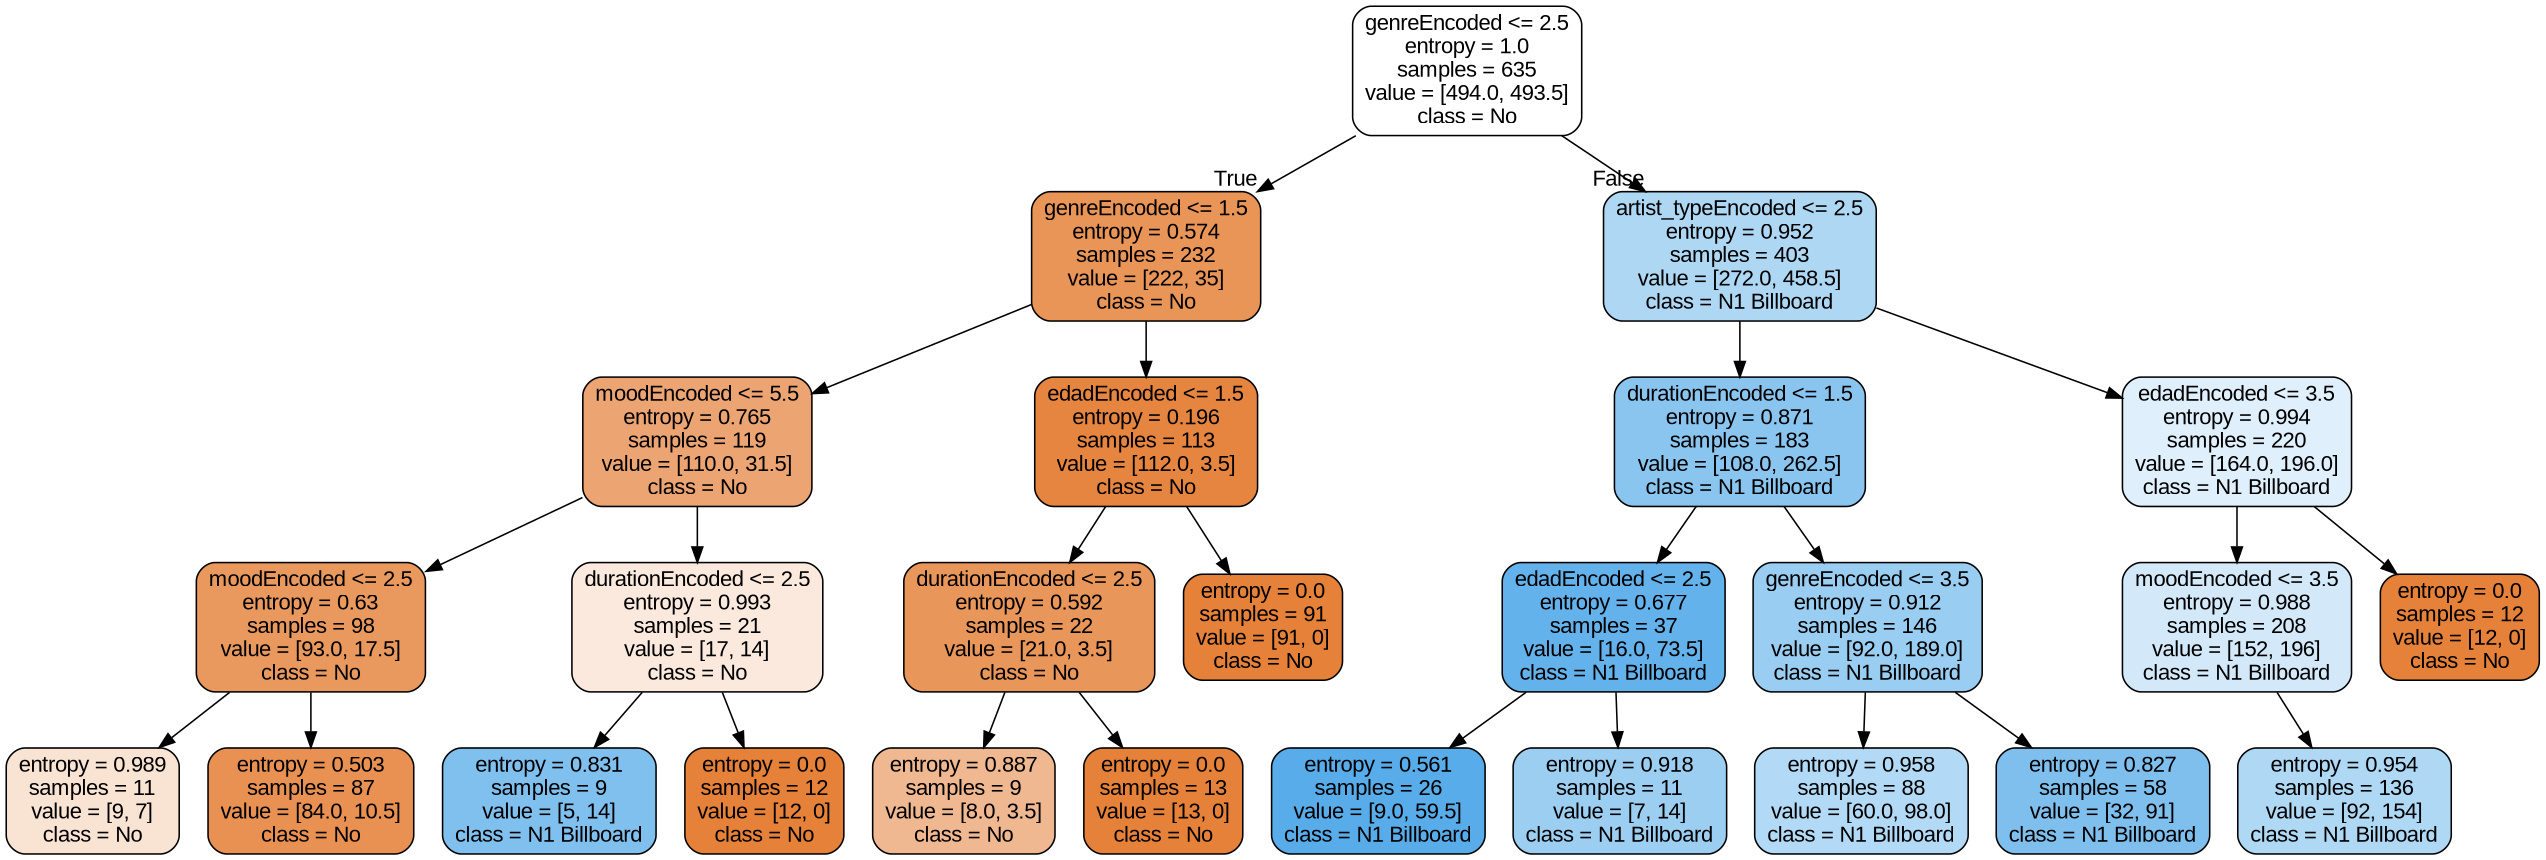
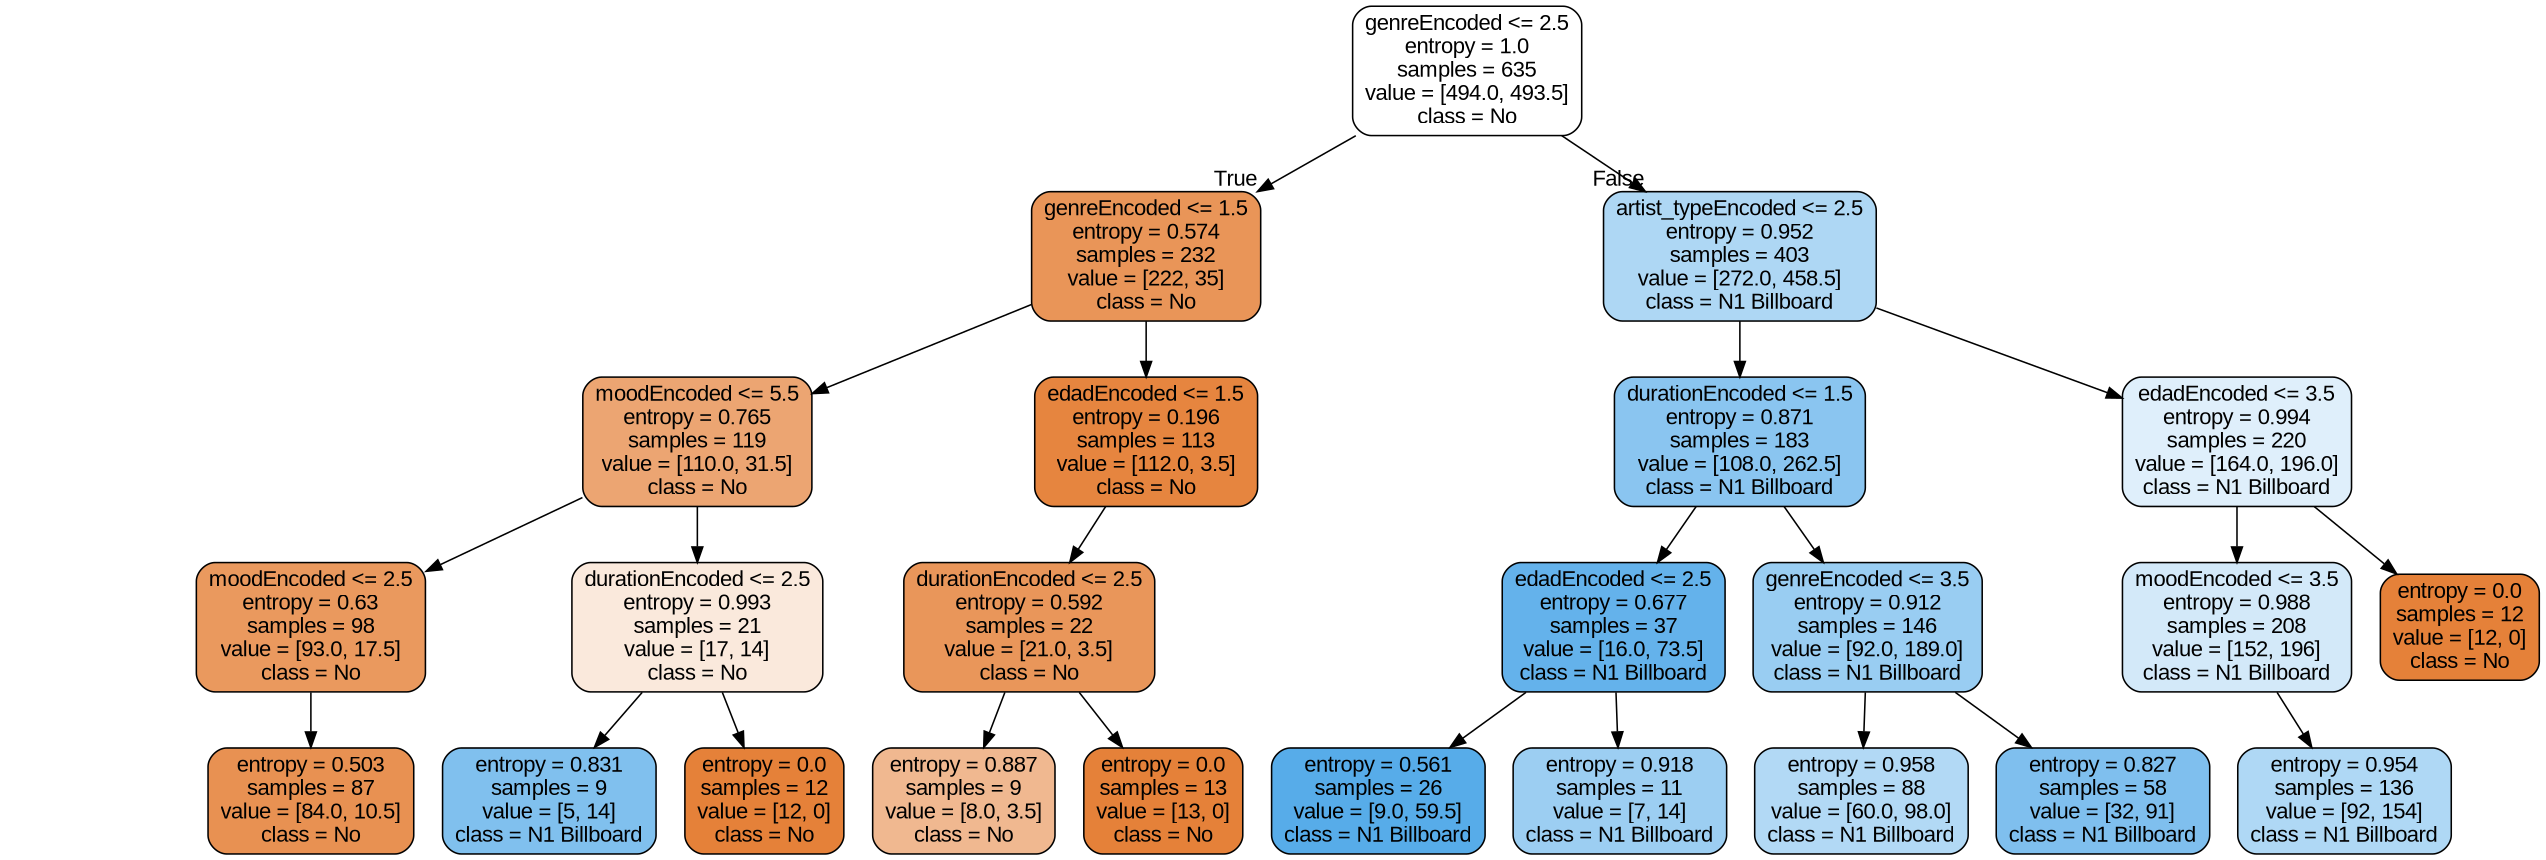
(1263, 627) -> none
(93, 801) -> none
